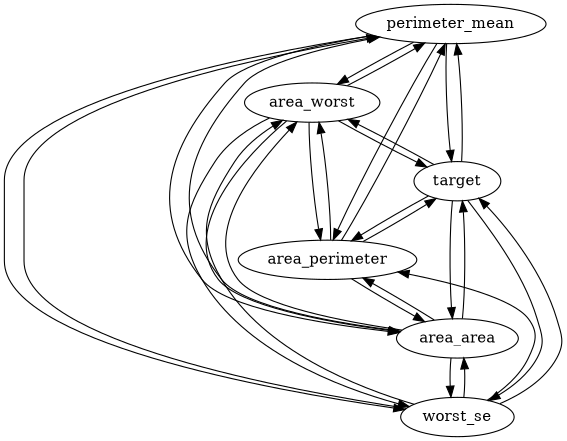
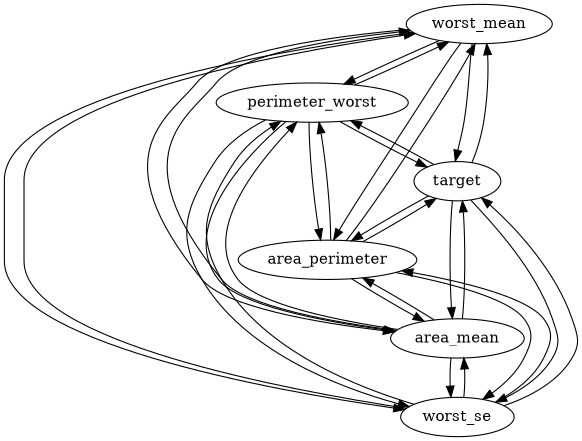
(451, 24) -> (479, 24)
(312, 103) -> (312, 103)
none -> (505, 304)
(457, 338) -> (457, 338)
